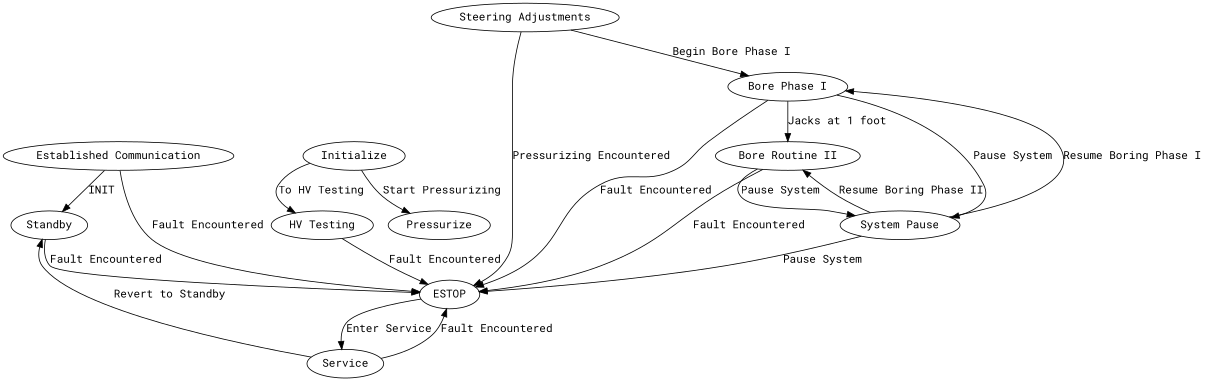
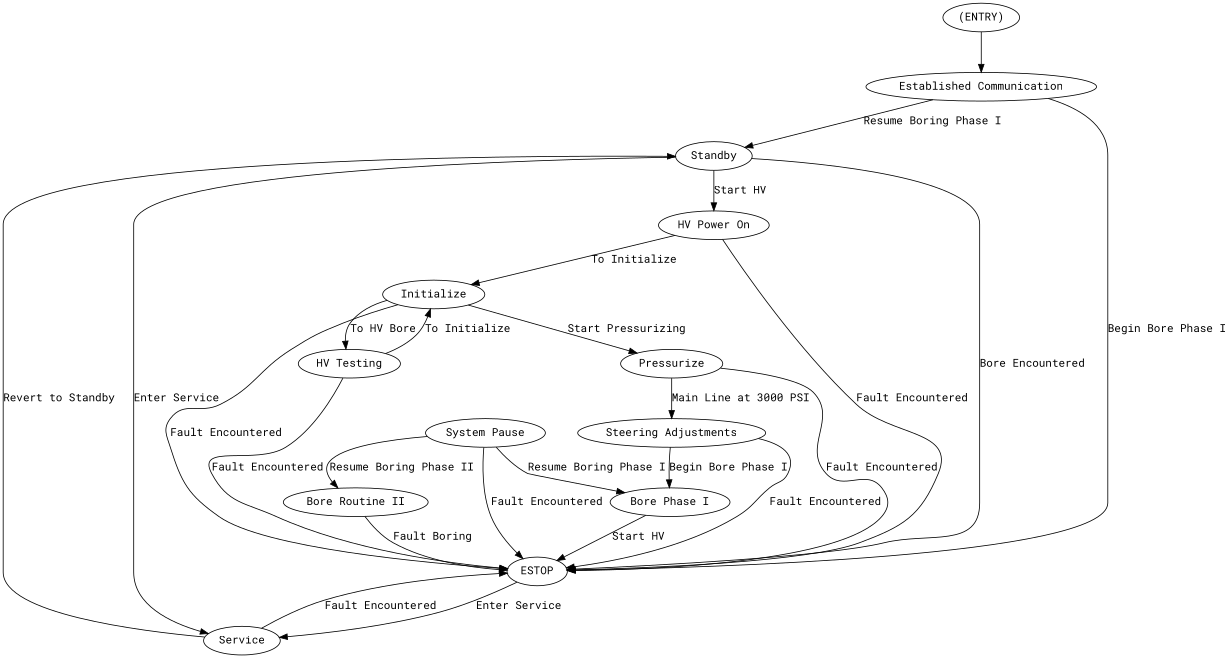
none -> (981, 18)
(788, 117) -> none
(940, 137) -> none
(592, 156) -> (826, 502)
(102, 191) -> (933, 121)
(321, 191) -> (383, 329)
(656, 191) -> (639, 537)
none -> (180, 197)
(774, 207) -> none
(208, 225) -> (1167, 329)
none -> (714, 225)
(749, 225) -> (433, 537)
(106, 260) -> (1033, 364)
(823, 260) -> (547, 502)
none -> (411, 340)
none -> (672, 394)
none -> (186, 486)
none -> (866, 528)
